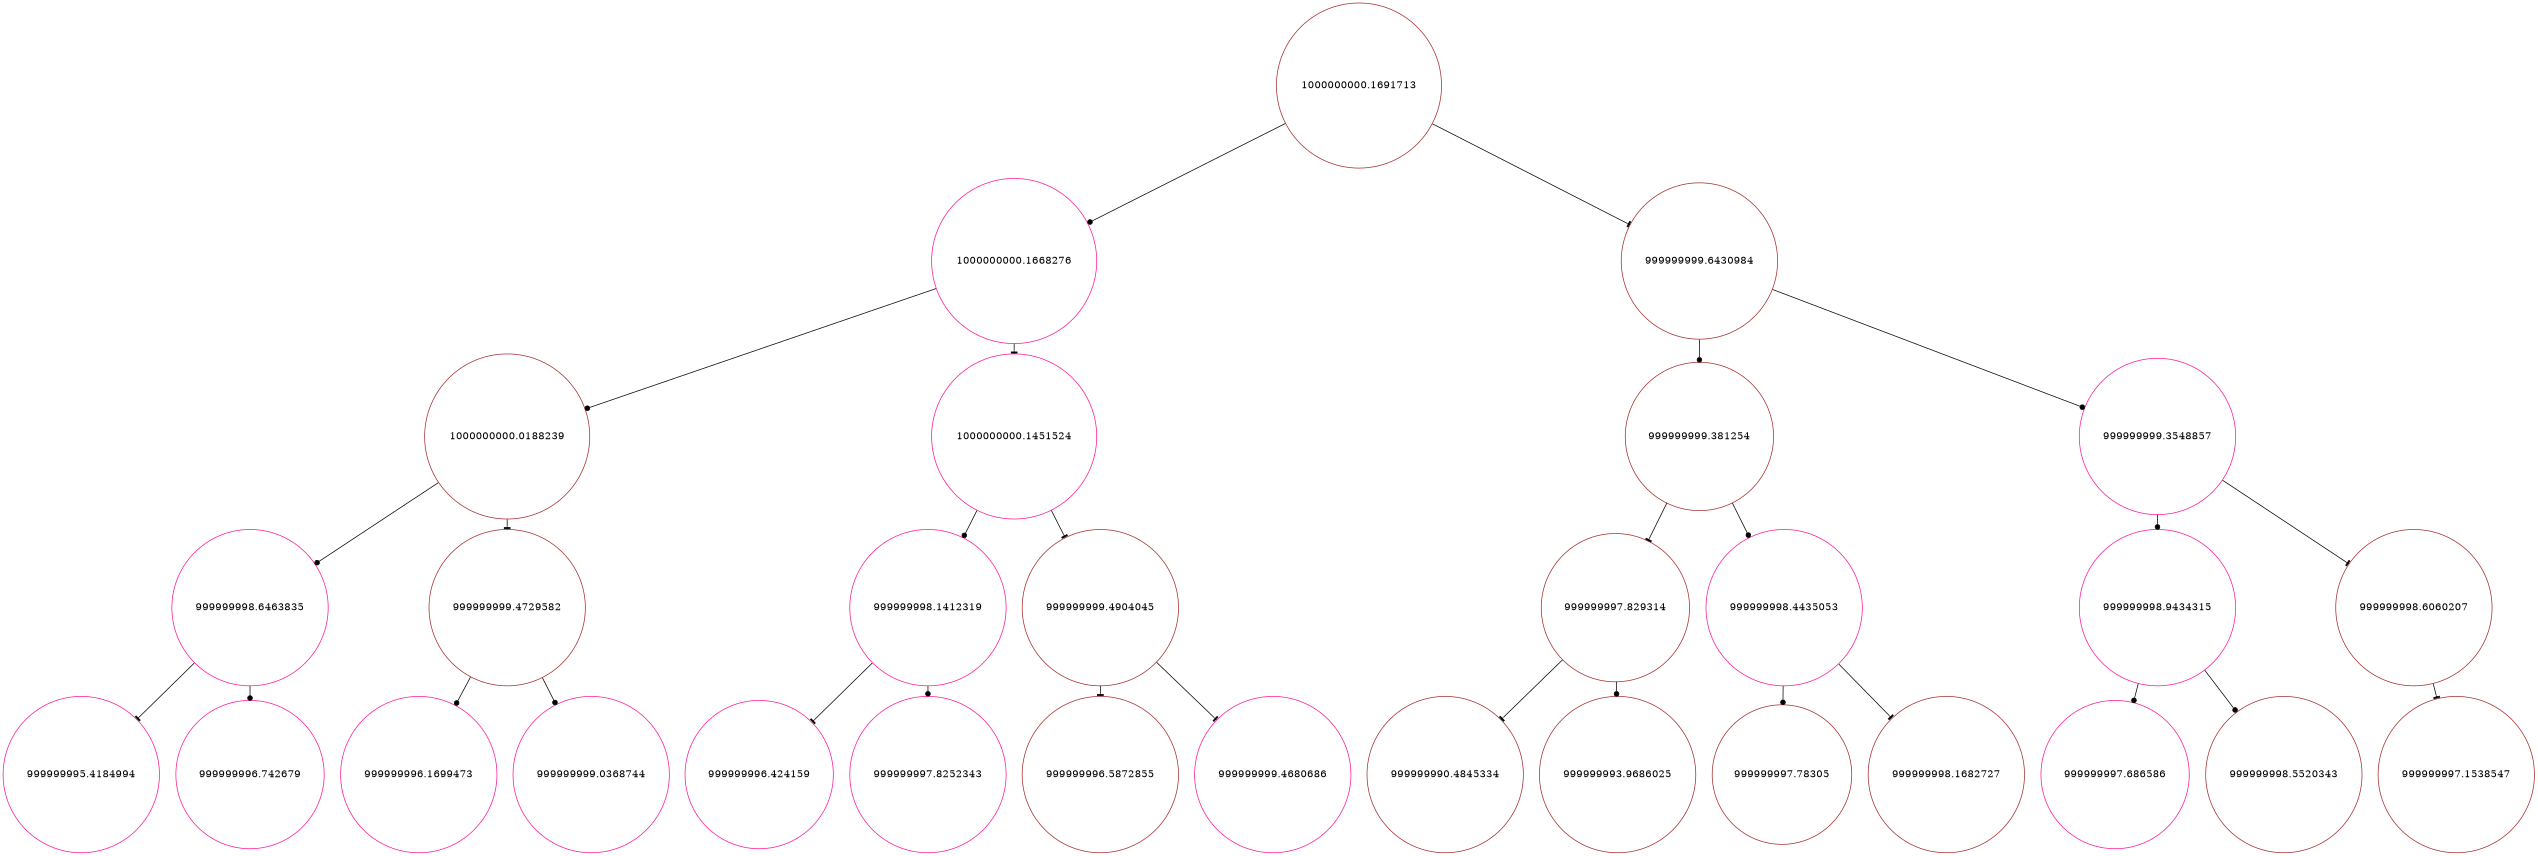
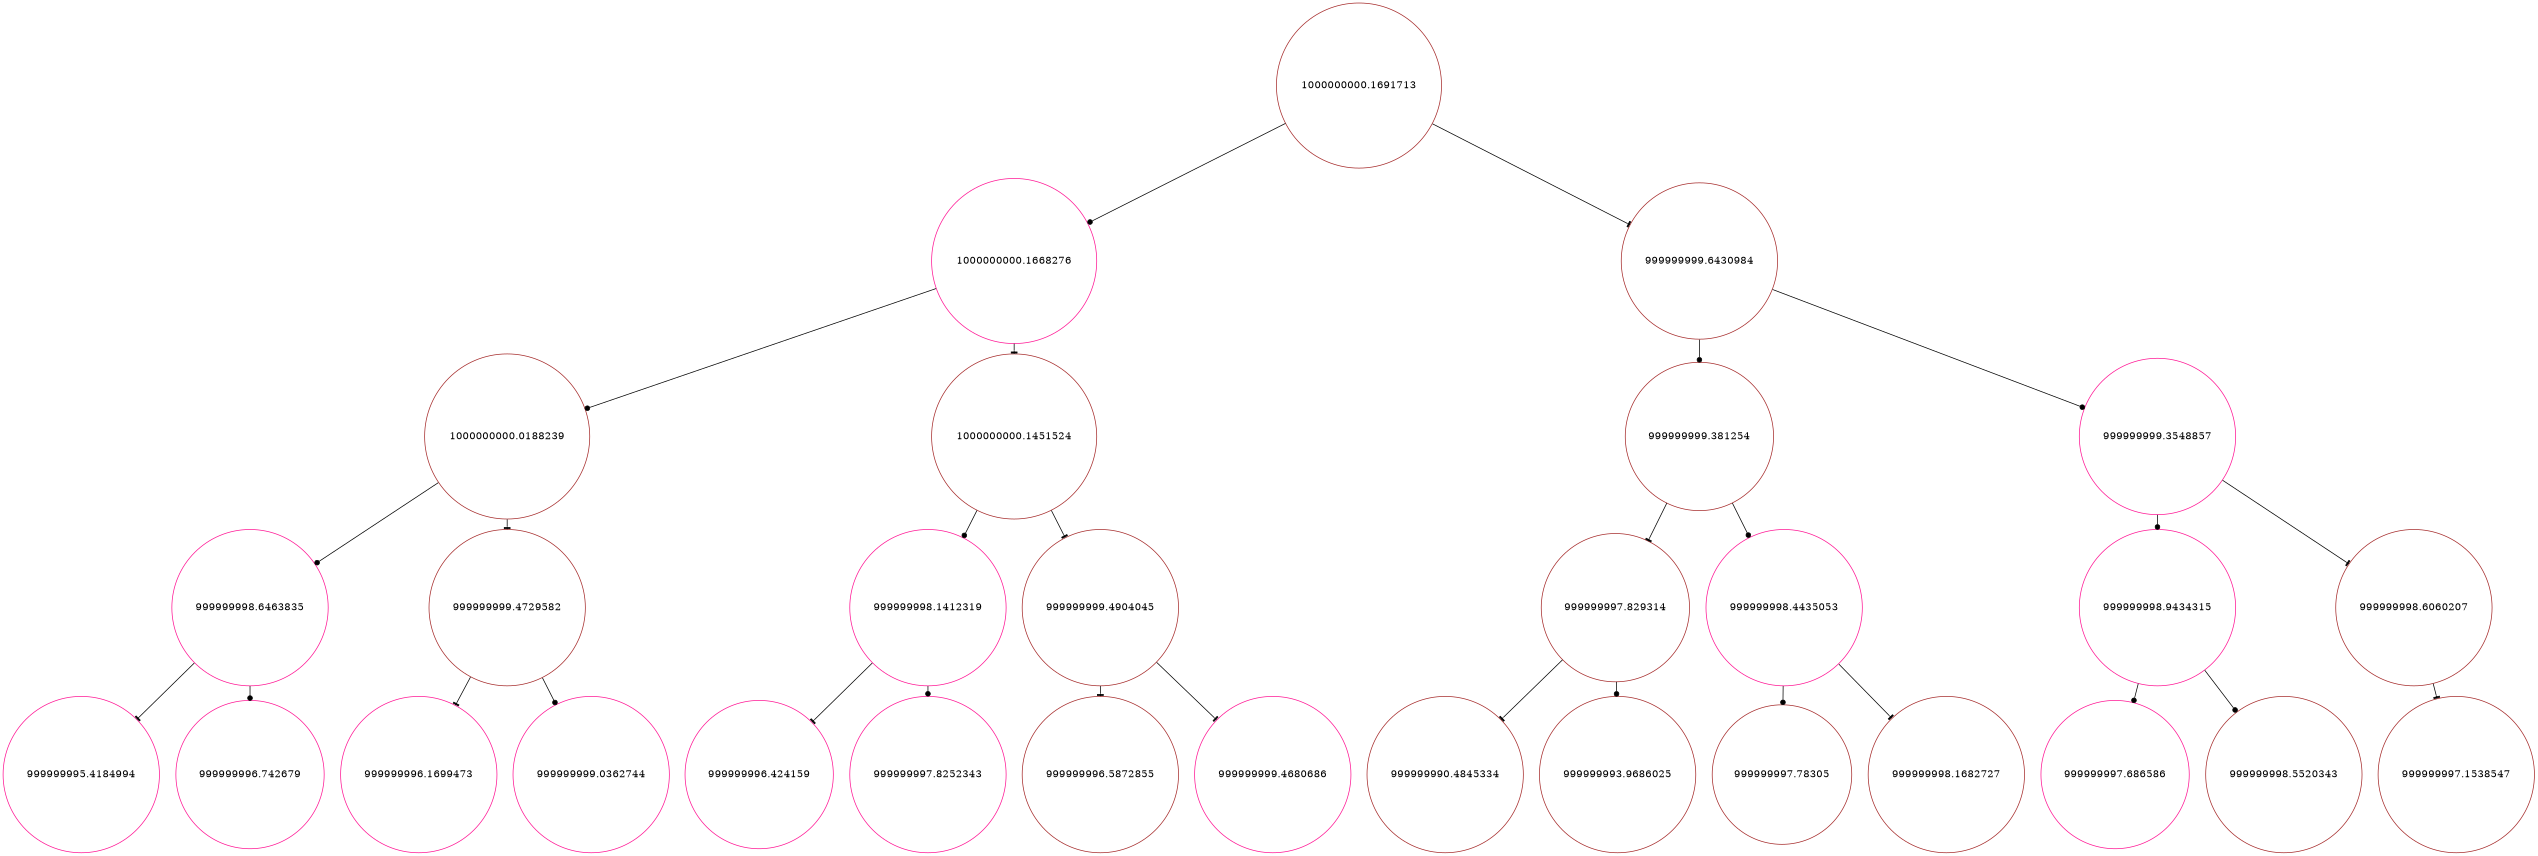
(1014, 436) -> (1014, 436)
(464, 690) -> (464, 690)
(591, 775) -> (591, 775)
